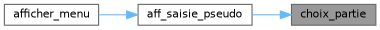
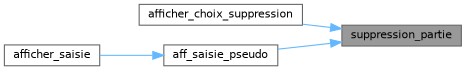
(52, 15) -> (52, 55)
none -> (221, 15)
(334, 15) -> (402, 36)
